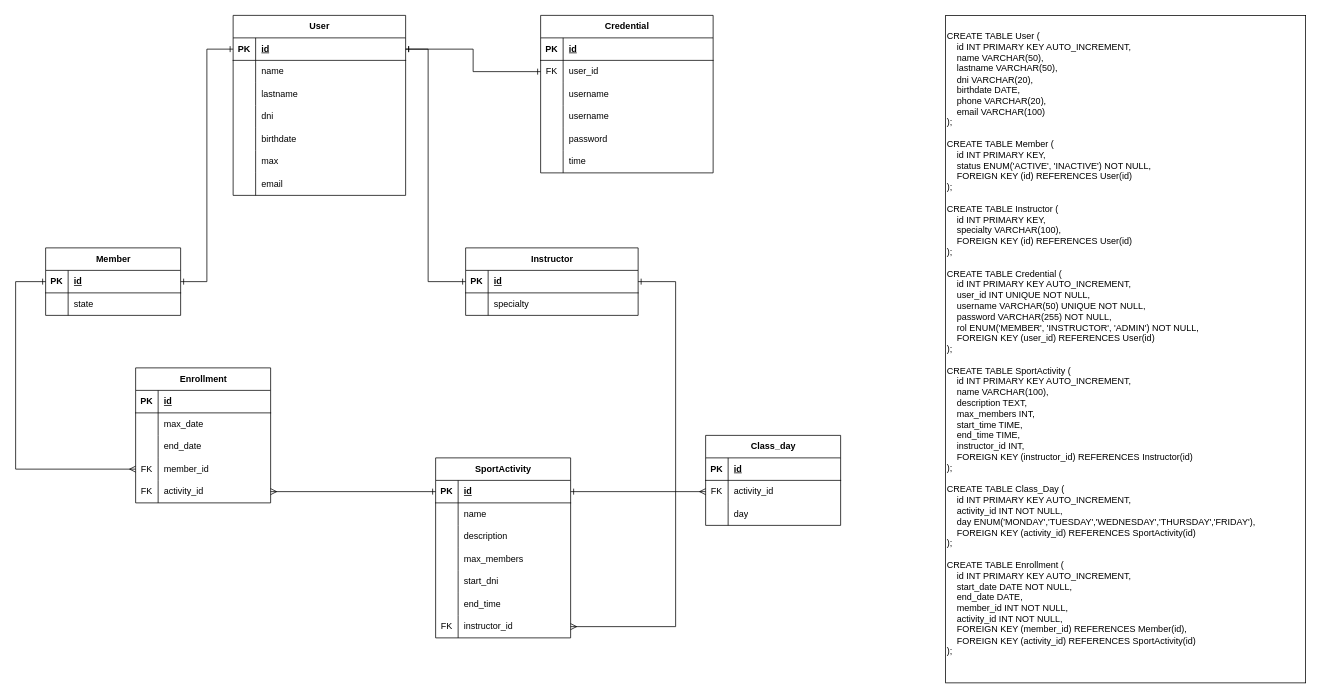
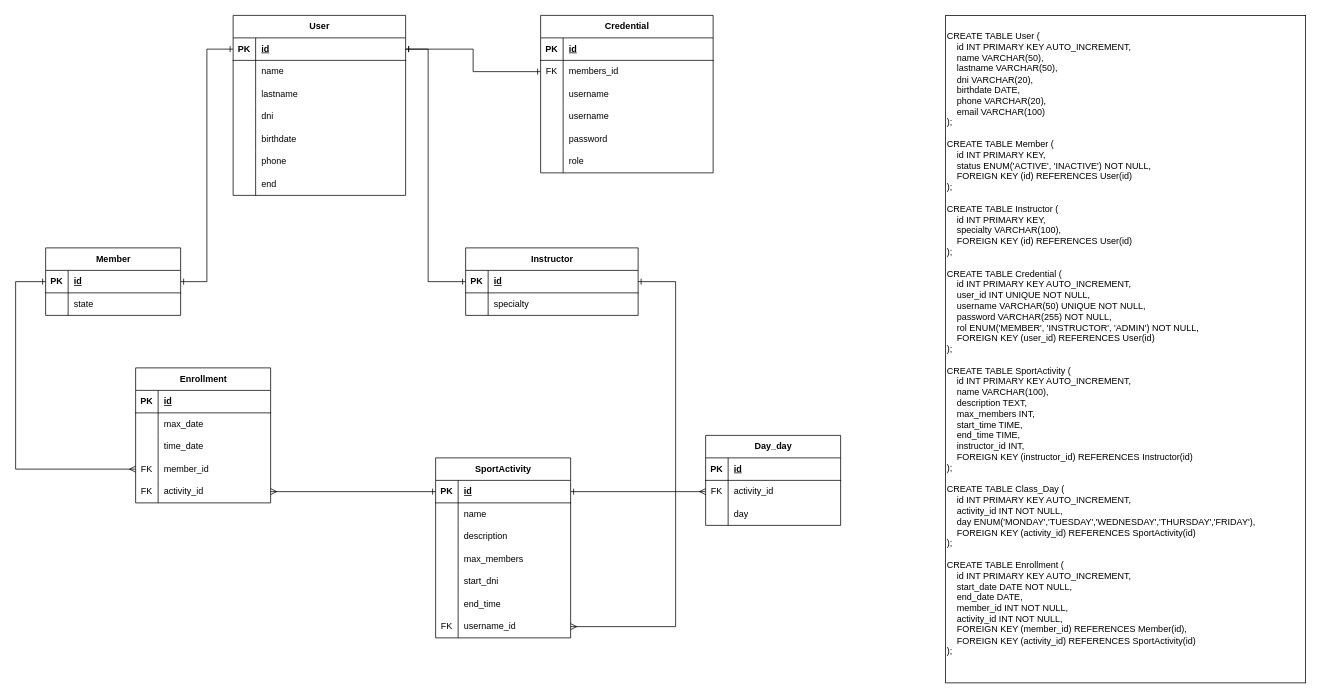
(585, 72) -> (593, 72)
(269, 162) -> (274, 162)
(578, 162) -> (578, 162)
(272, 184) -> (269, 184)
(184, 447) -> (185, 447)
(773, 447) -> (773, 447)
(494, 627) -> (490, 627)
